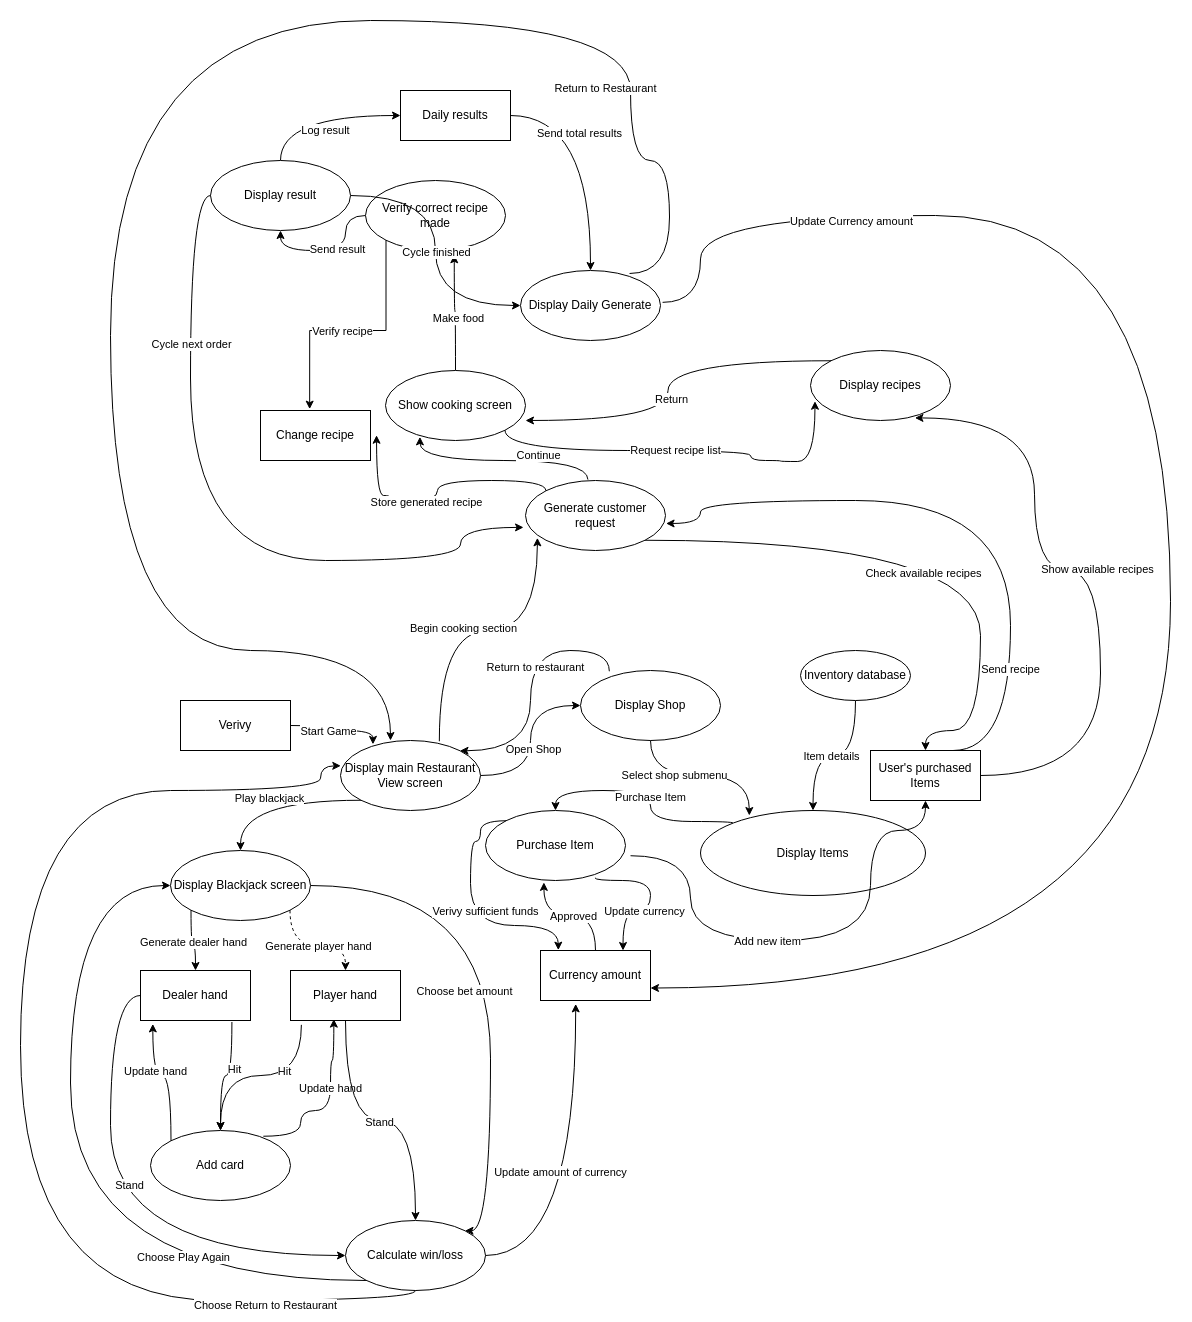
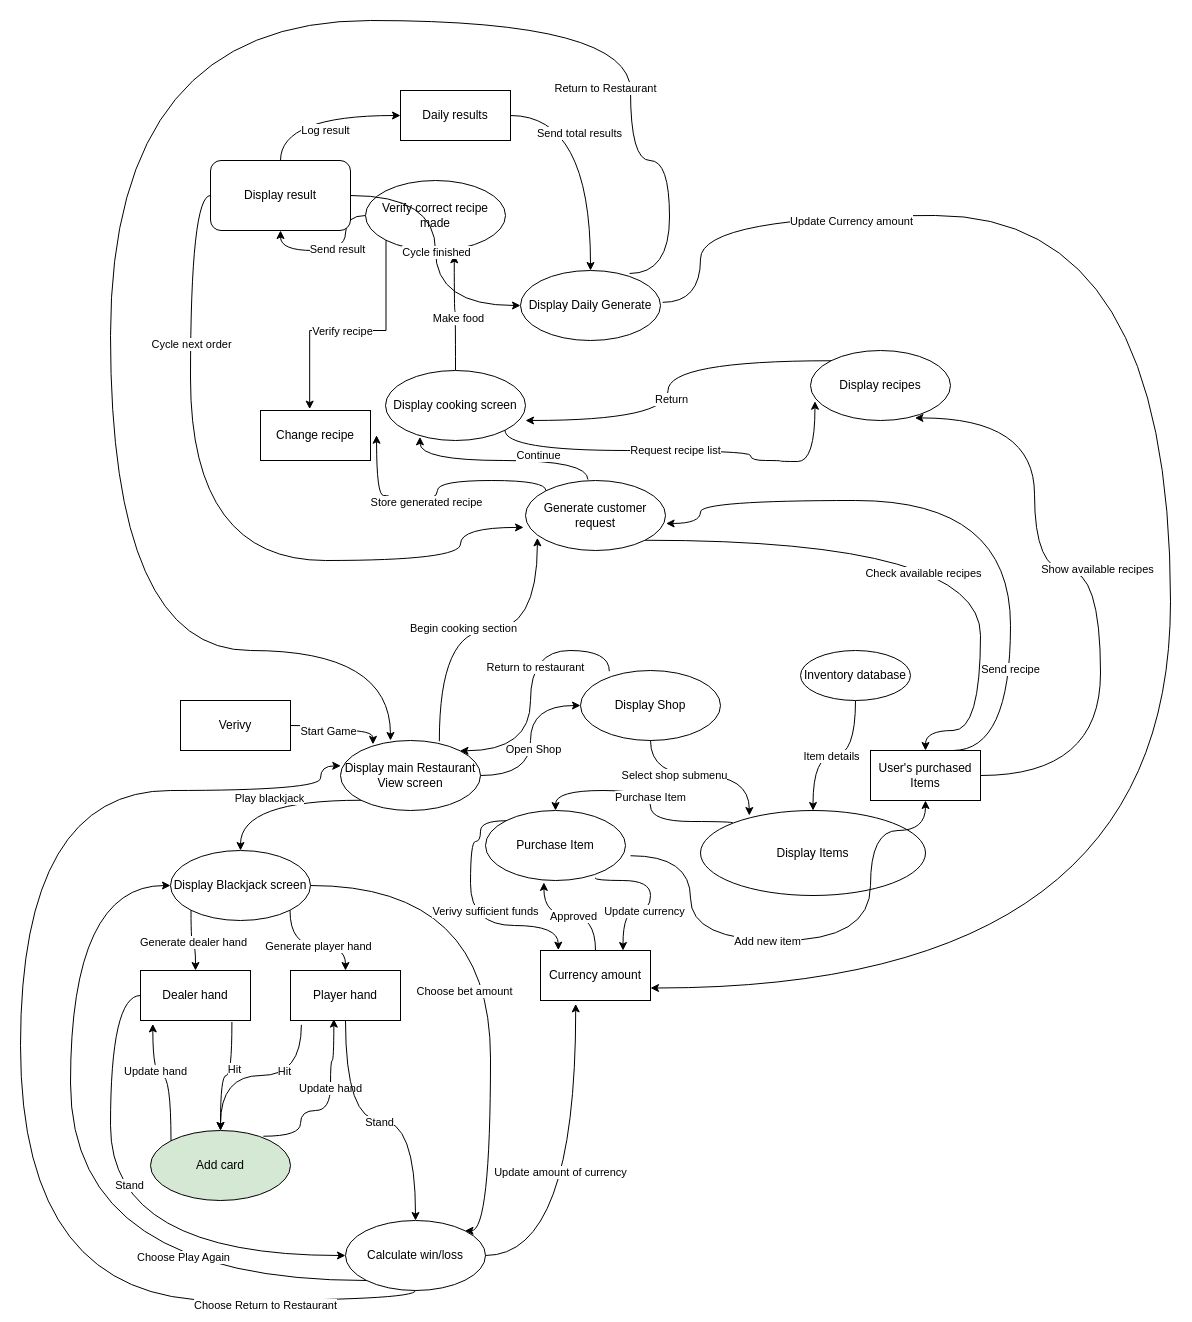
(281, 196) -> (281, 196)
(456, 406) -> (456, 406)
(292, 925) -> (292, 925)
(221, 1166) -> (221, 1166)
